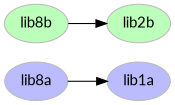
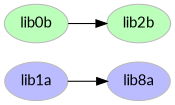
(36, 24) -> (36, 24)
(82, 81) -> (82, 81)
